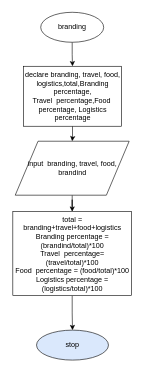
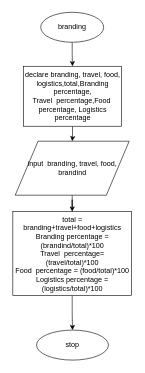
(72, 345) -> (72, 345)
